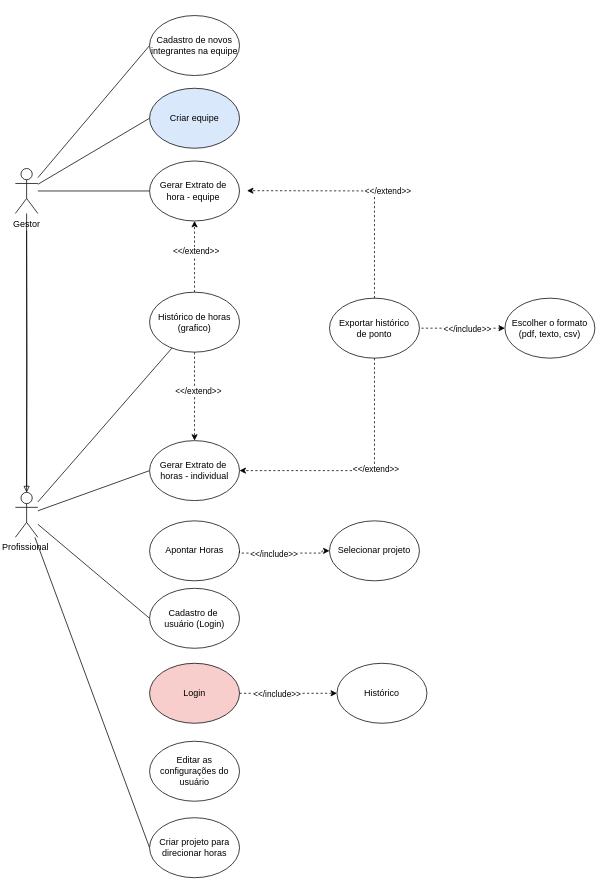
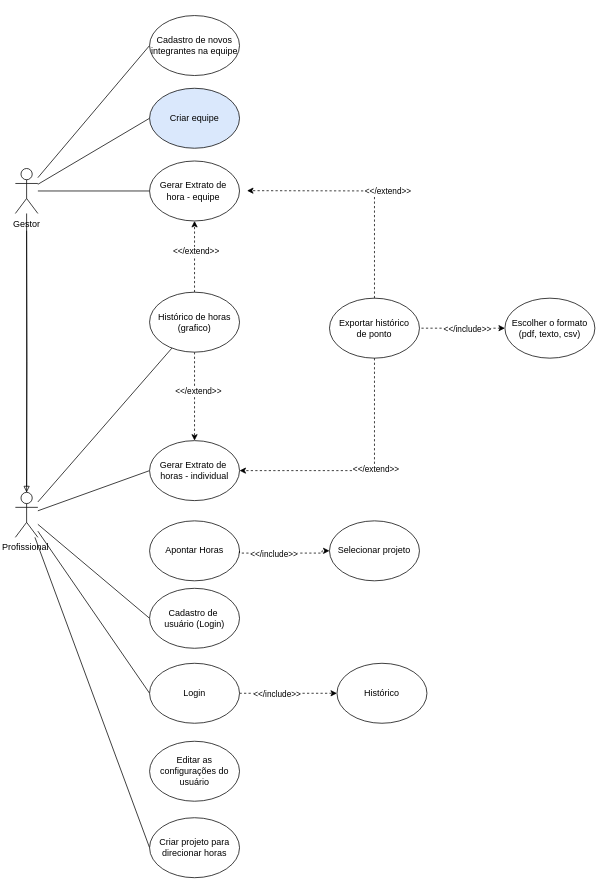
none -> (94, 612)
(195, 693) -> (195, 693)
